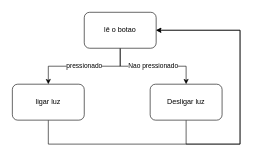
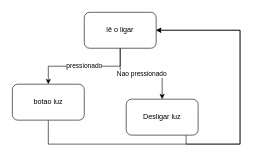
(120, 30) -> (120, 30)
(48, 102) -> (48, 102)
(186, 102) -> (162, 117)
